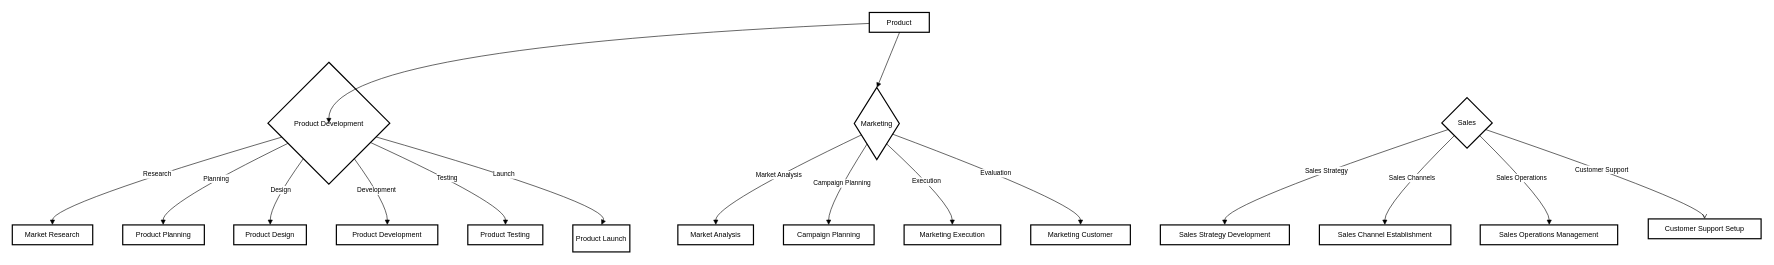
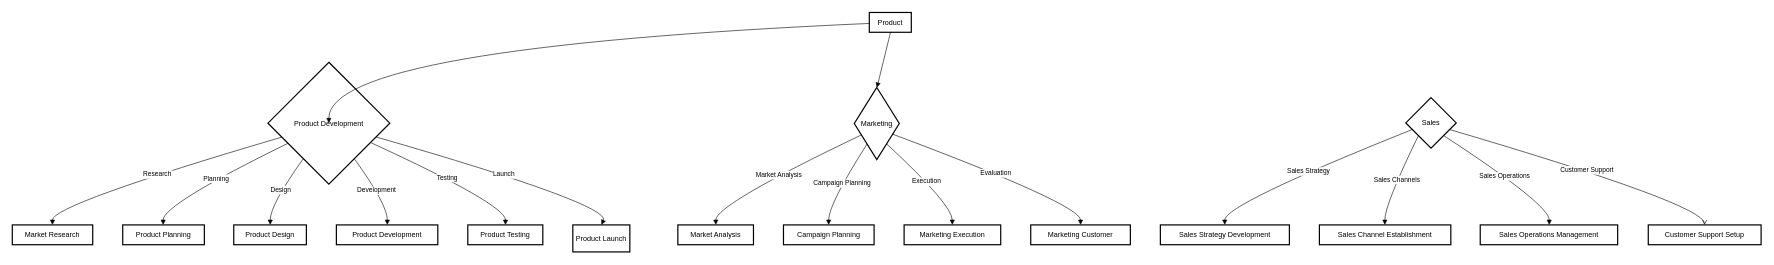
(899, 22) -> (890, 22)
(1467, 123) -> (1431, 123)
(1704, 229) -> (1704, 235)
